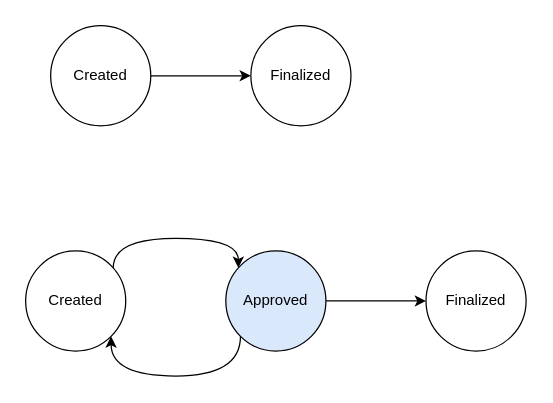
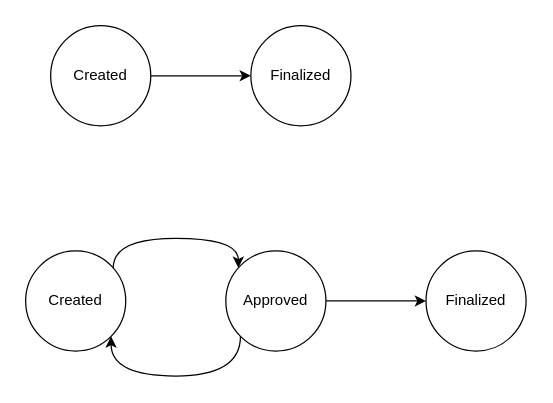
(276, 301) -> (276, 301)
